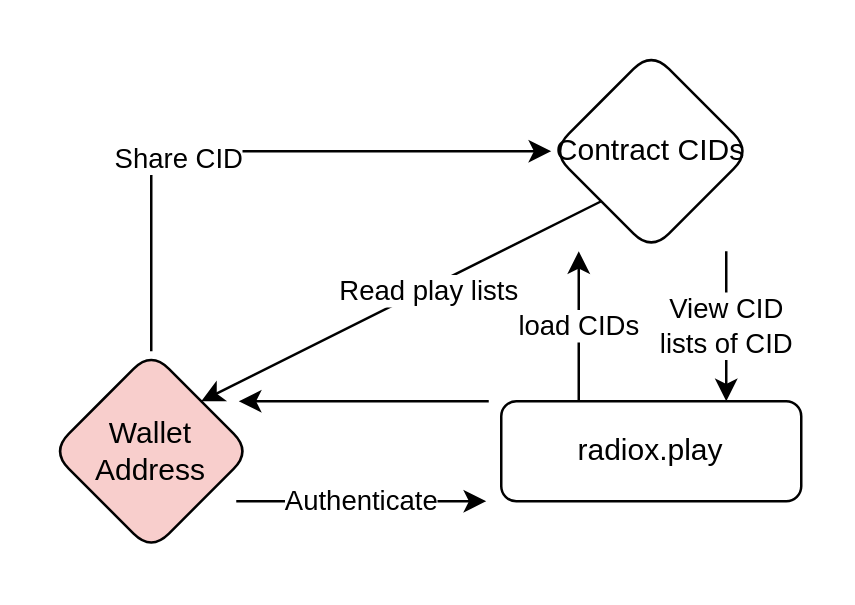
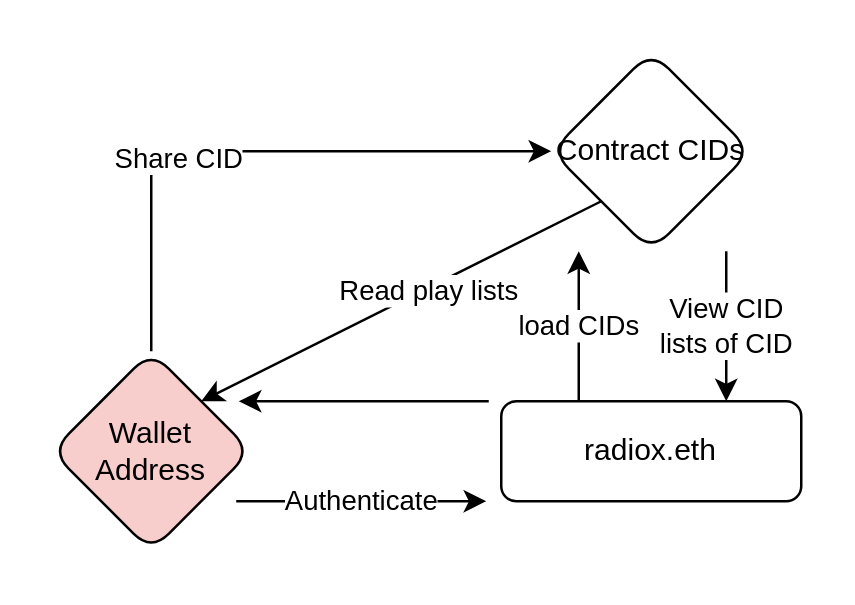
(651, 451) -> (651, 451)
